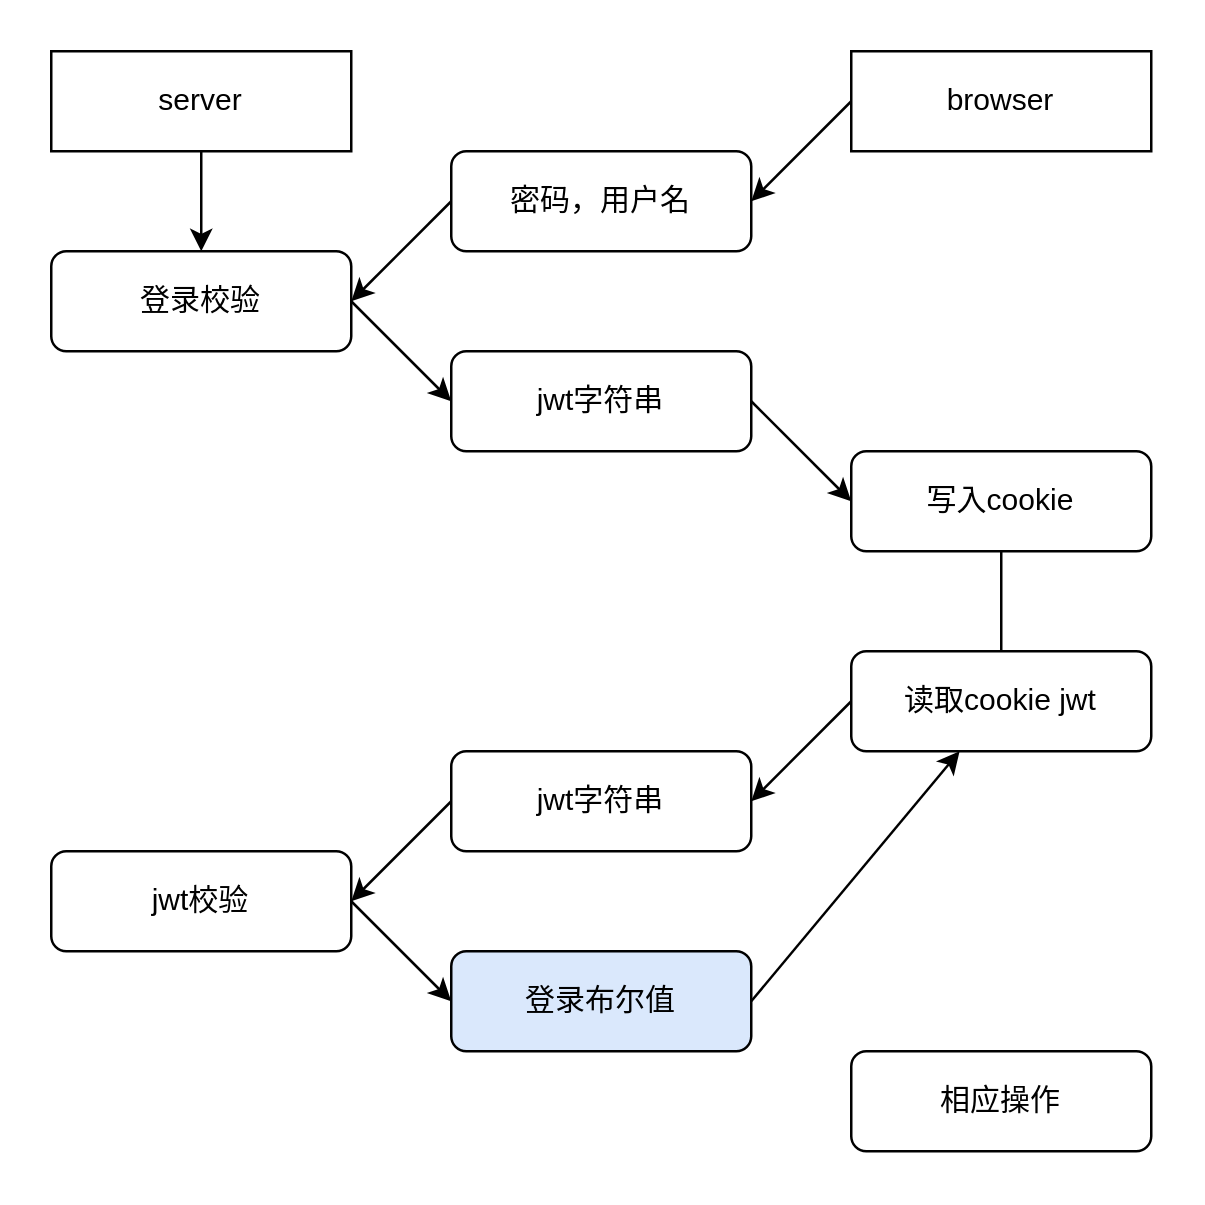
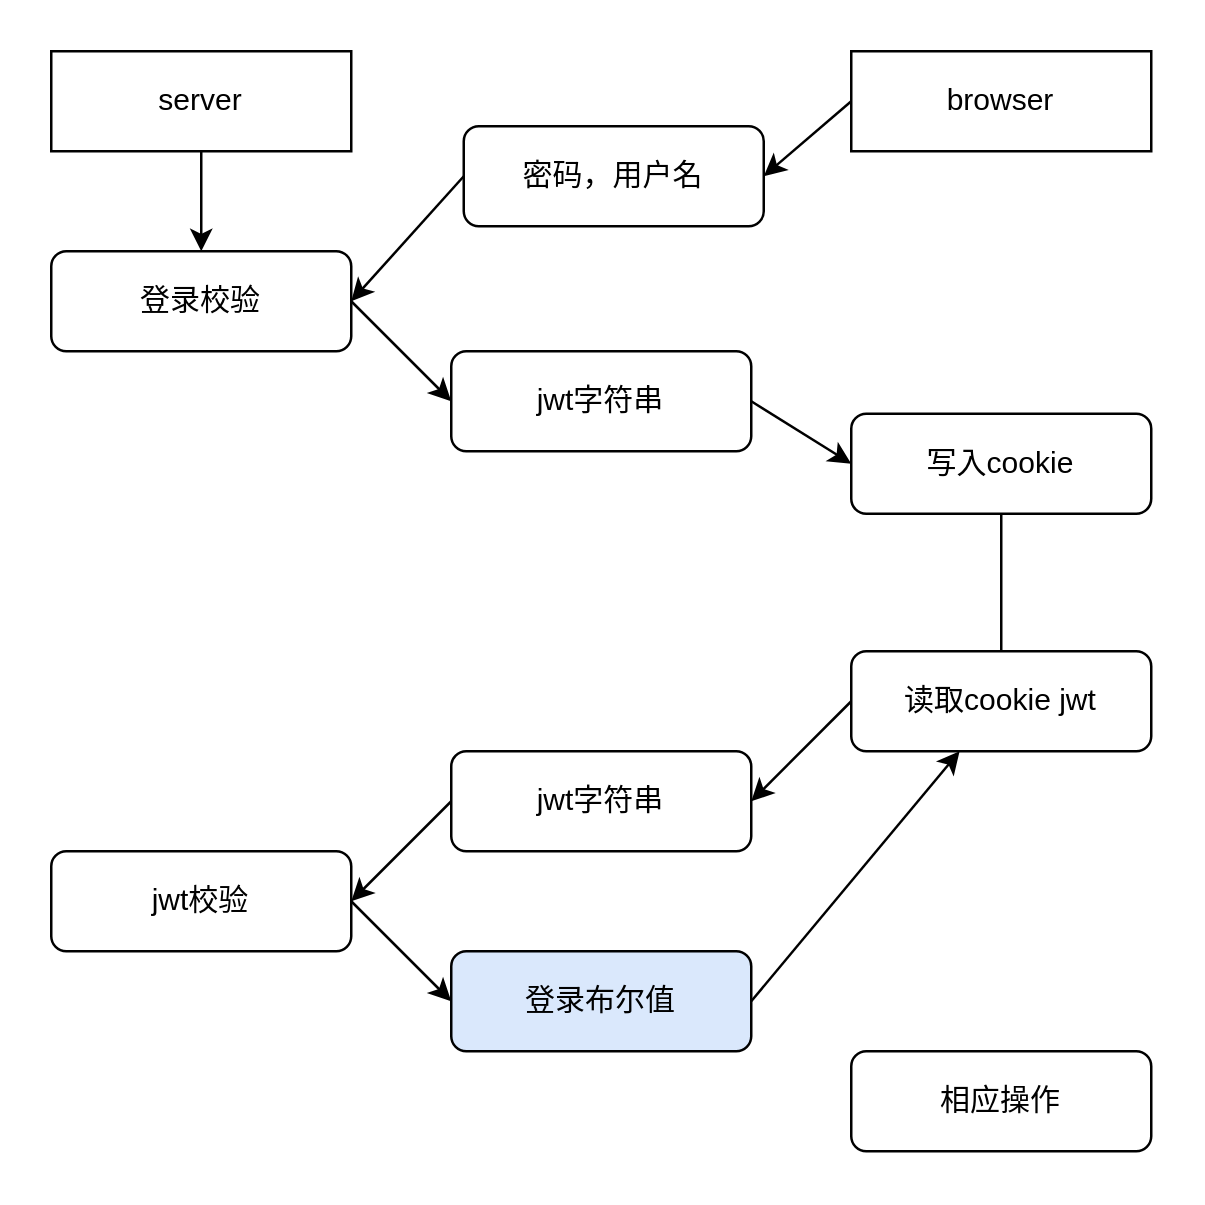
(601, 201) -> (614, 176)
(1001, 501) -> (1001, 464)
